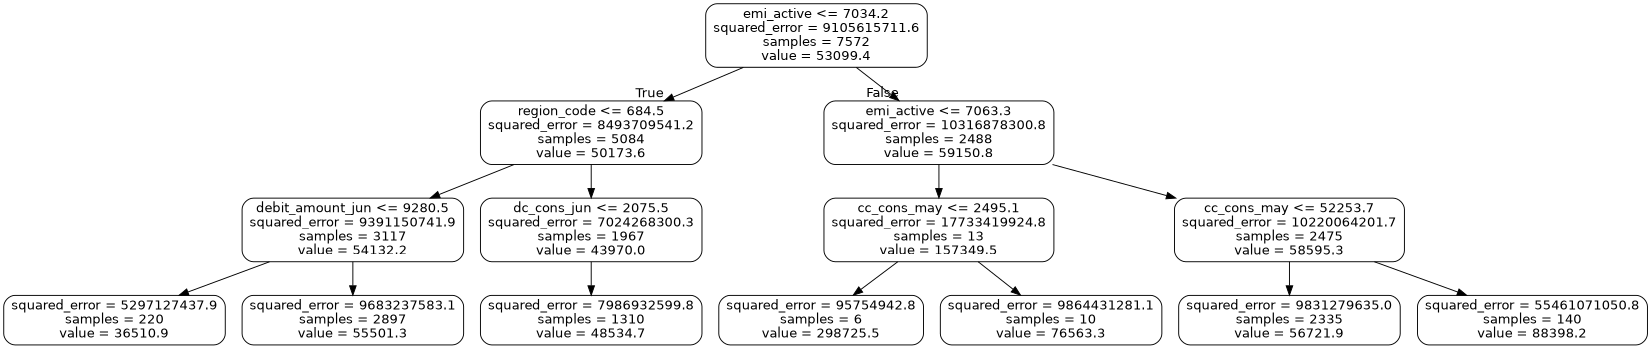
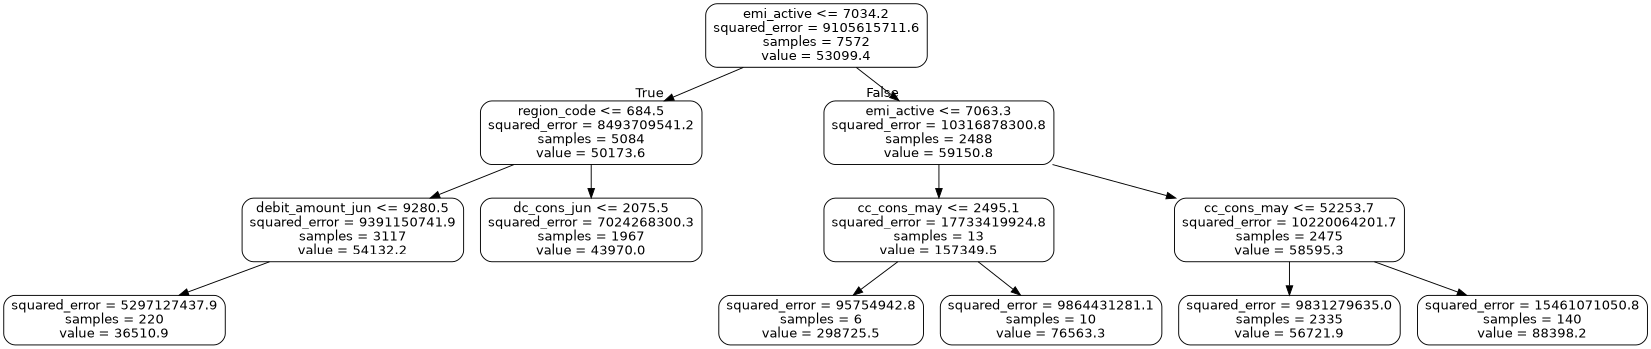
(353, 320) -> none
(591, 320) -> none
(1532, 320) -> (1532, 320)
